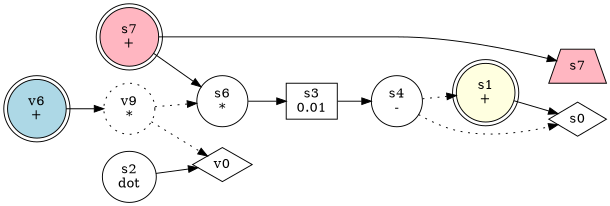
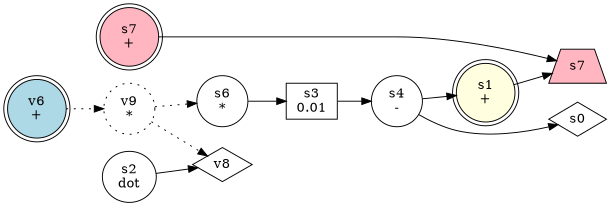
(173, 67) -> none
(435, 98) -> (435, 98)
(531, 106) -> (528, 80)
(80, 109) -> (80, 109)
(482, 134) -> (482, 134)
(222, 165) -> (222, 165)
